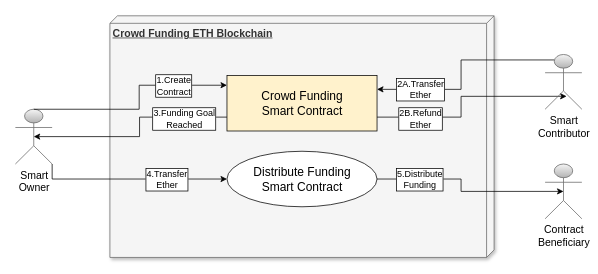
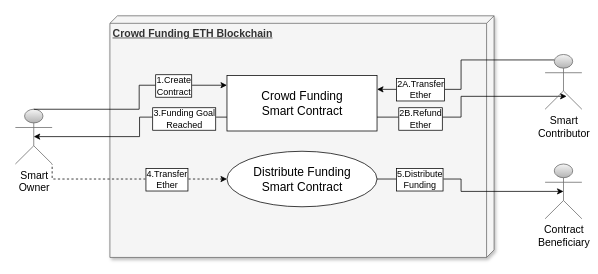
(302, 103) -> (302, 103)
(90, 179) -> (90, 179)
